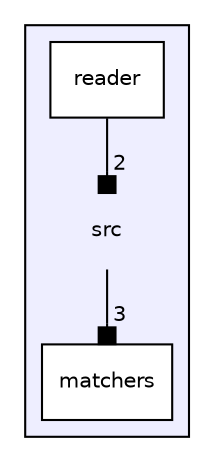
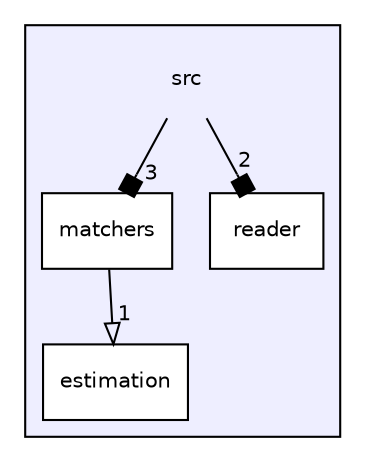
(107, 145) -> (222, 146)
none -> (115, 382)
